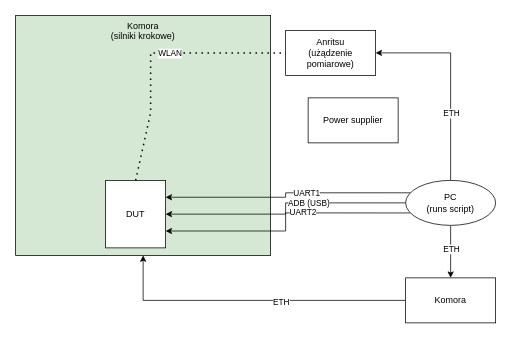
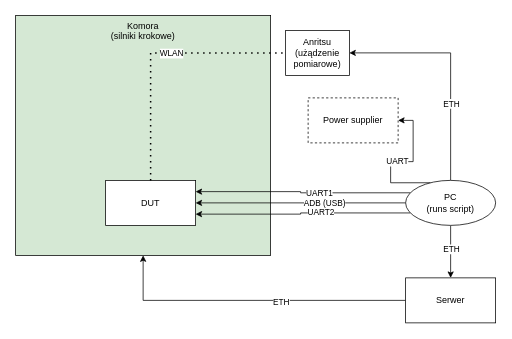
(330, 53) -> (317, 53)
(353, 120) -> (353, 120)
none -> (390, 180)
(135, 214) -> (150, 203)
(450, 300) -> (450, 300)
